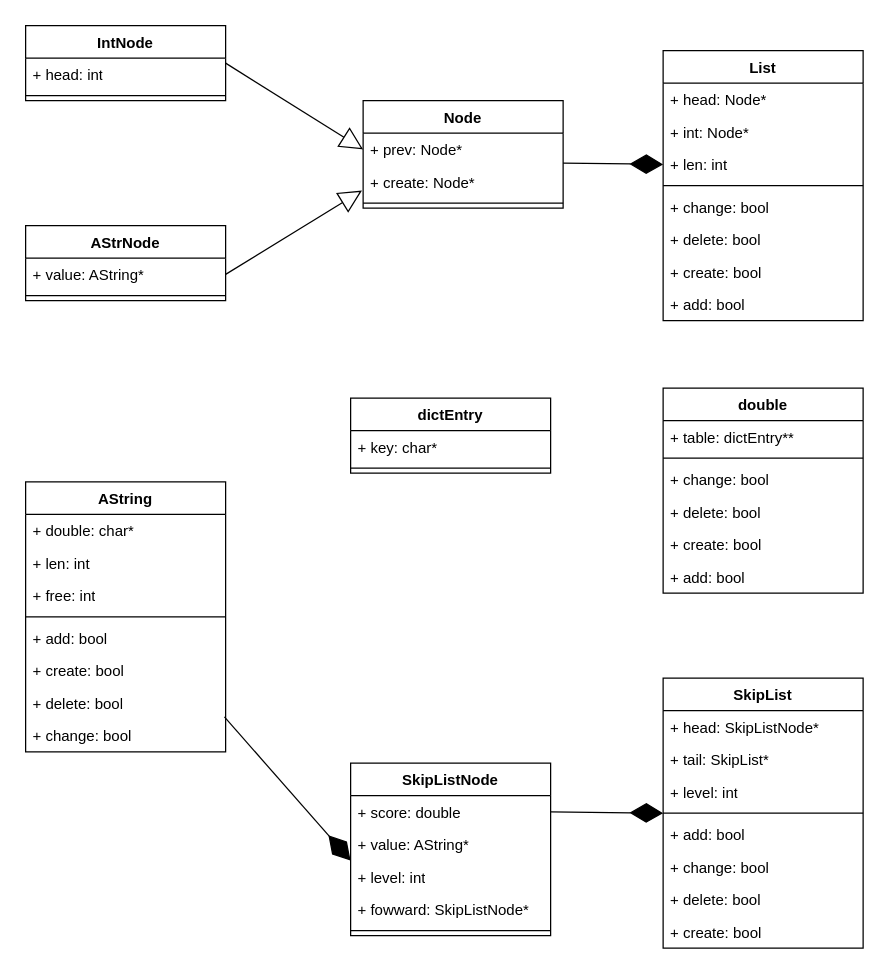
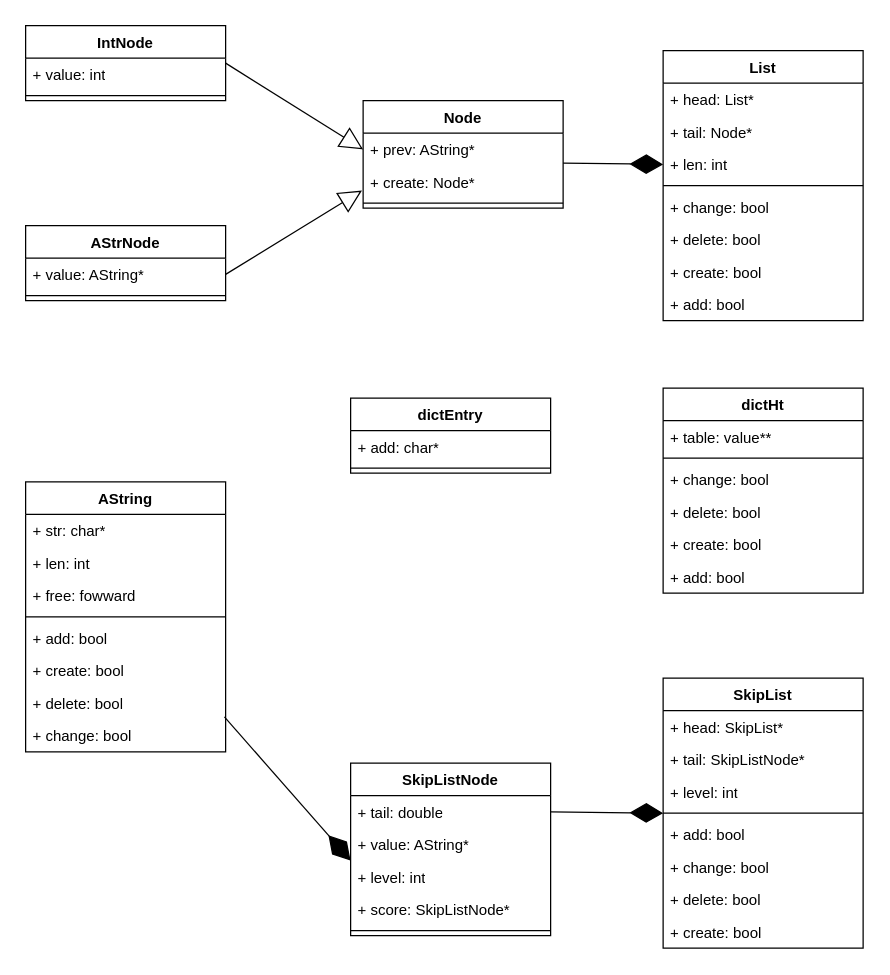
(72, 76) -> (74, 76)
(719, 101) -> (717, 101)
(713, 133) -> (715, 133)
(419, 151) -> (430, 151)
(763, 406) -> (763, 406)
(745, 438) -> (728, 438)
(403, 448) -> (403, 448)
(88, 532) -> (78, 532)
(72, 597) -> (90, 597)
(749, 728) -> (732, 728)
(728, 761) -> (745, 761)
(413, 813) -> (405, 813)
(449, 911) -> (441, 911)
